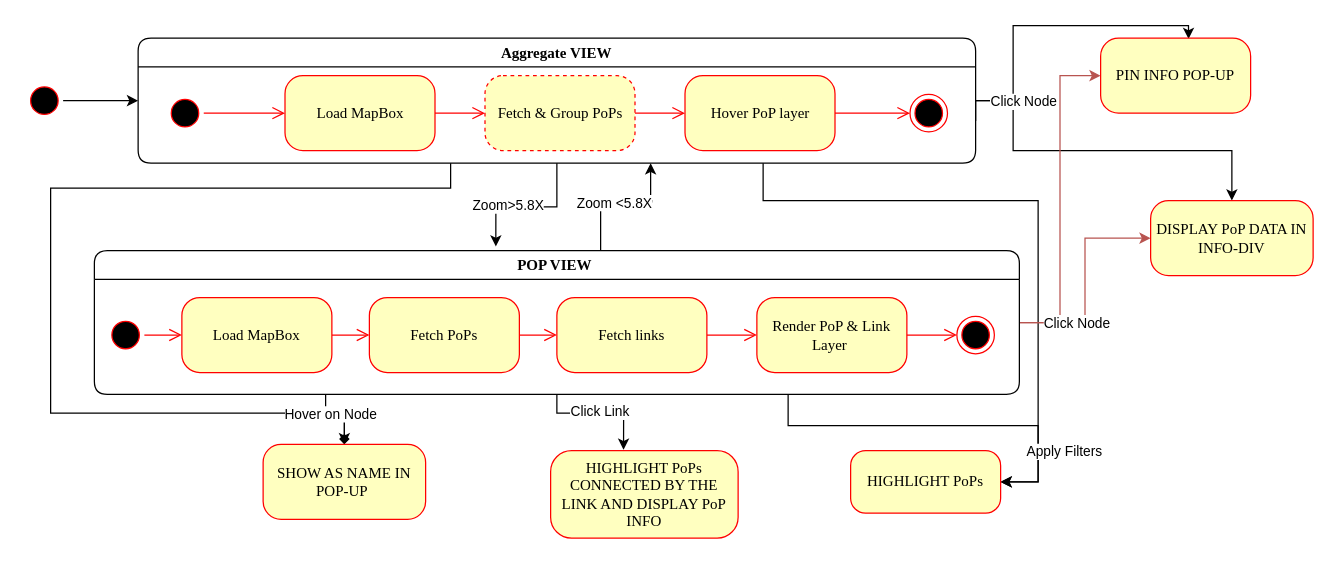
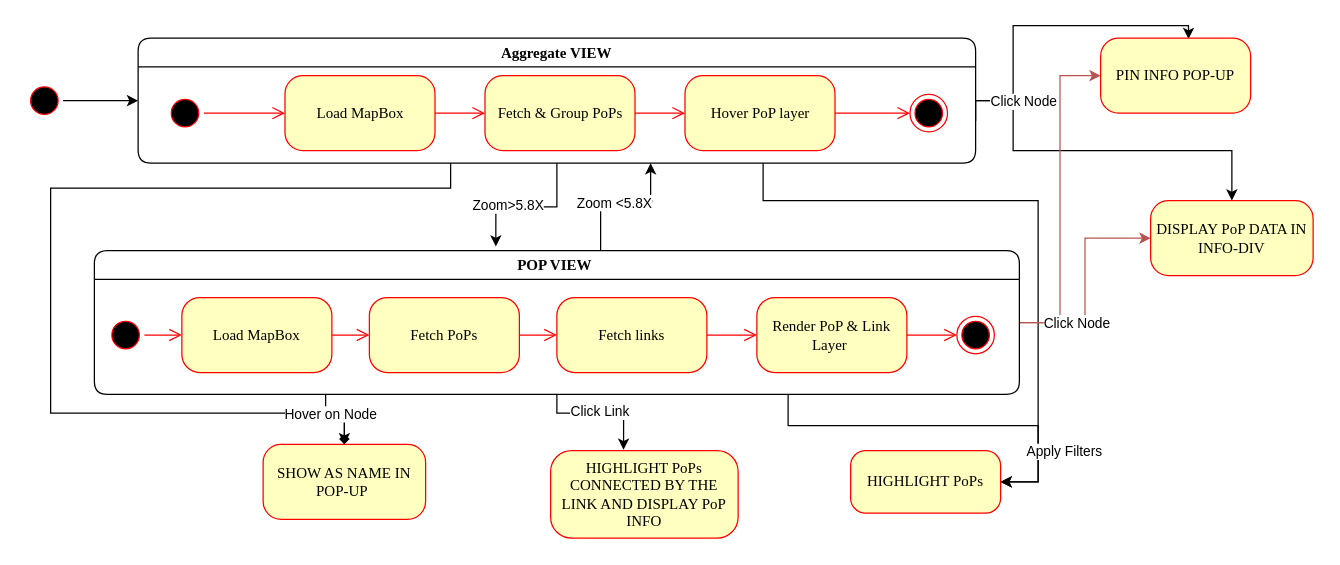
(560, 113) -> (560, 113)
